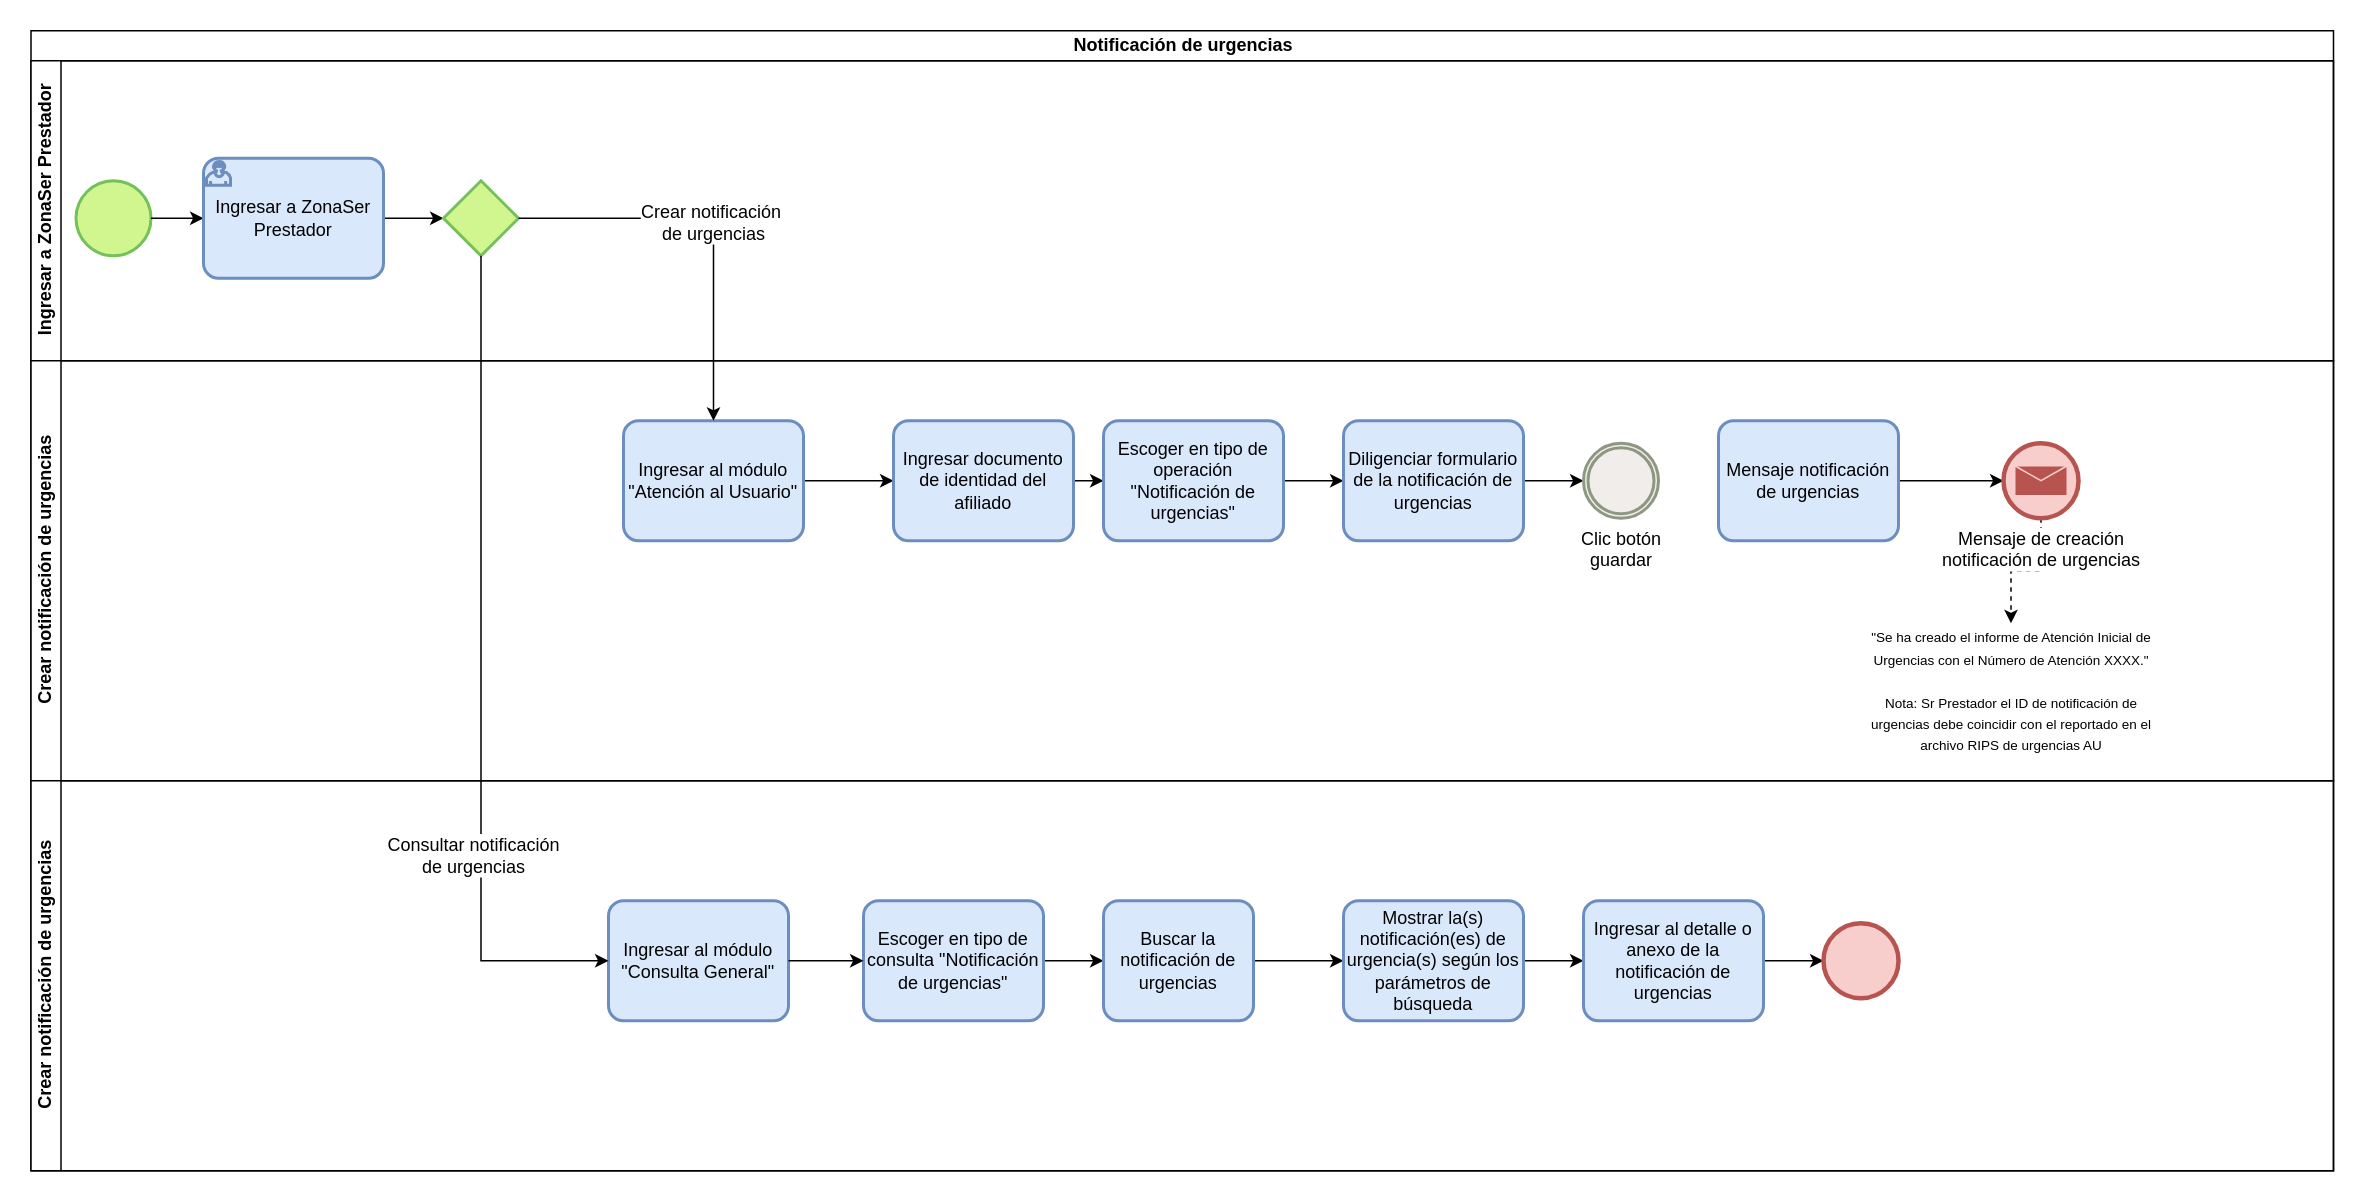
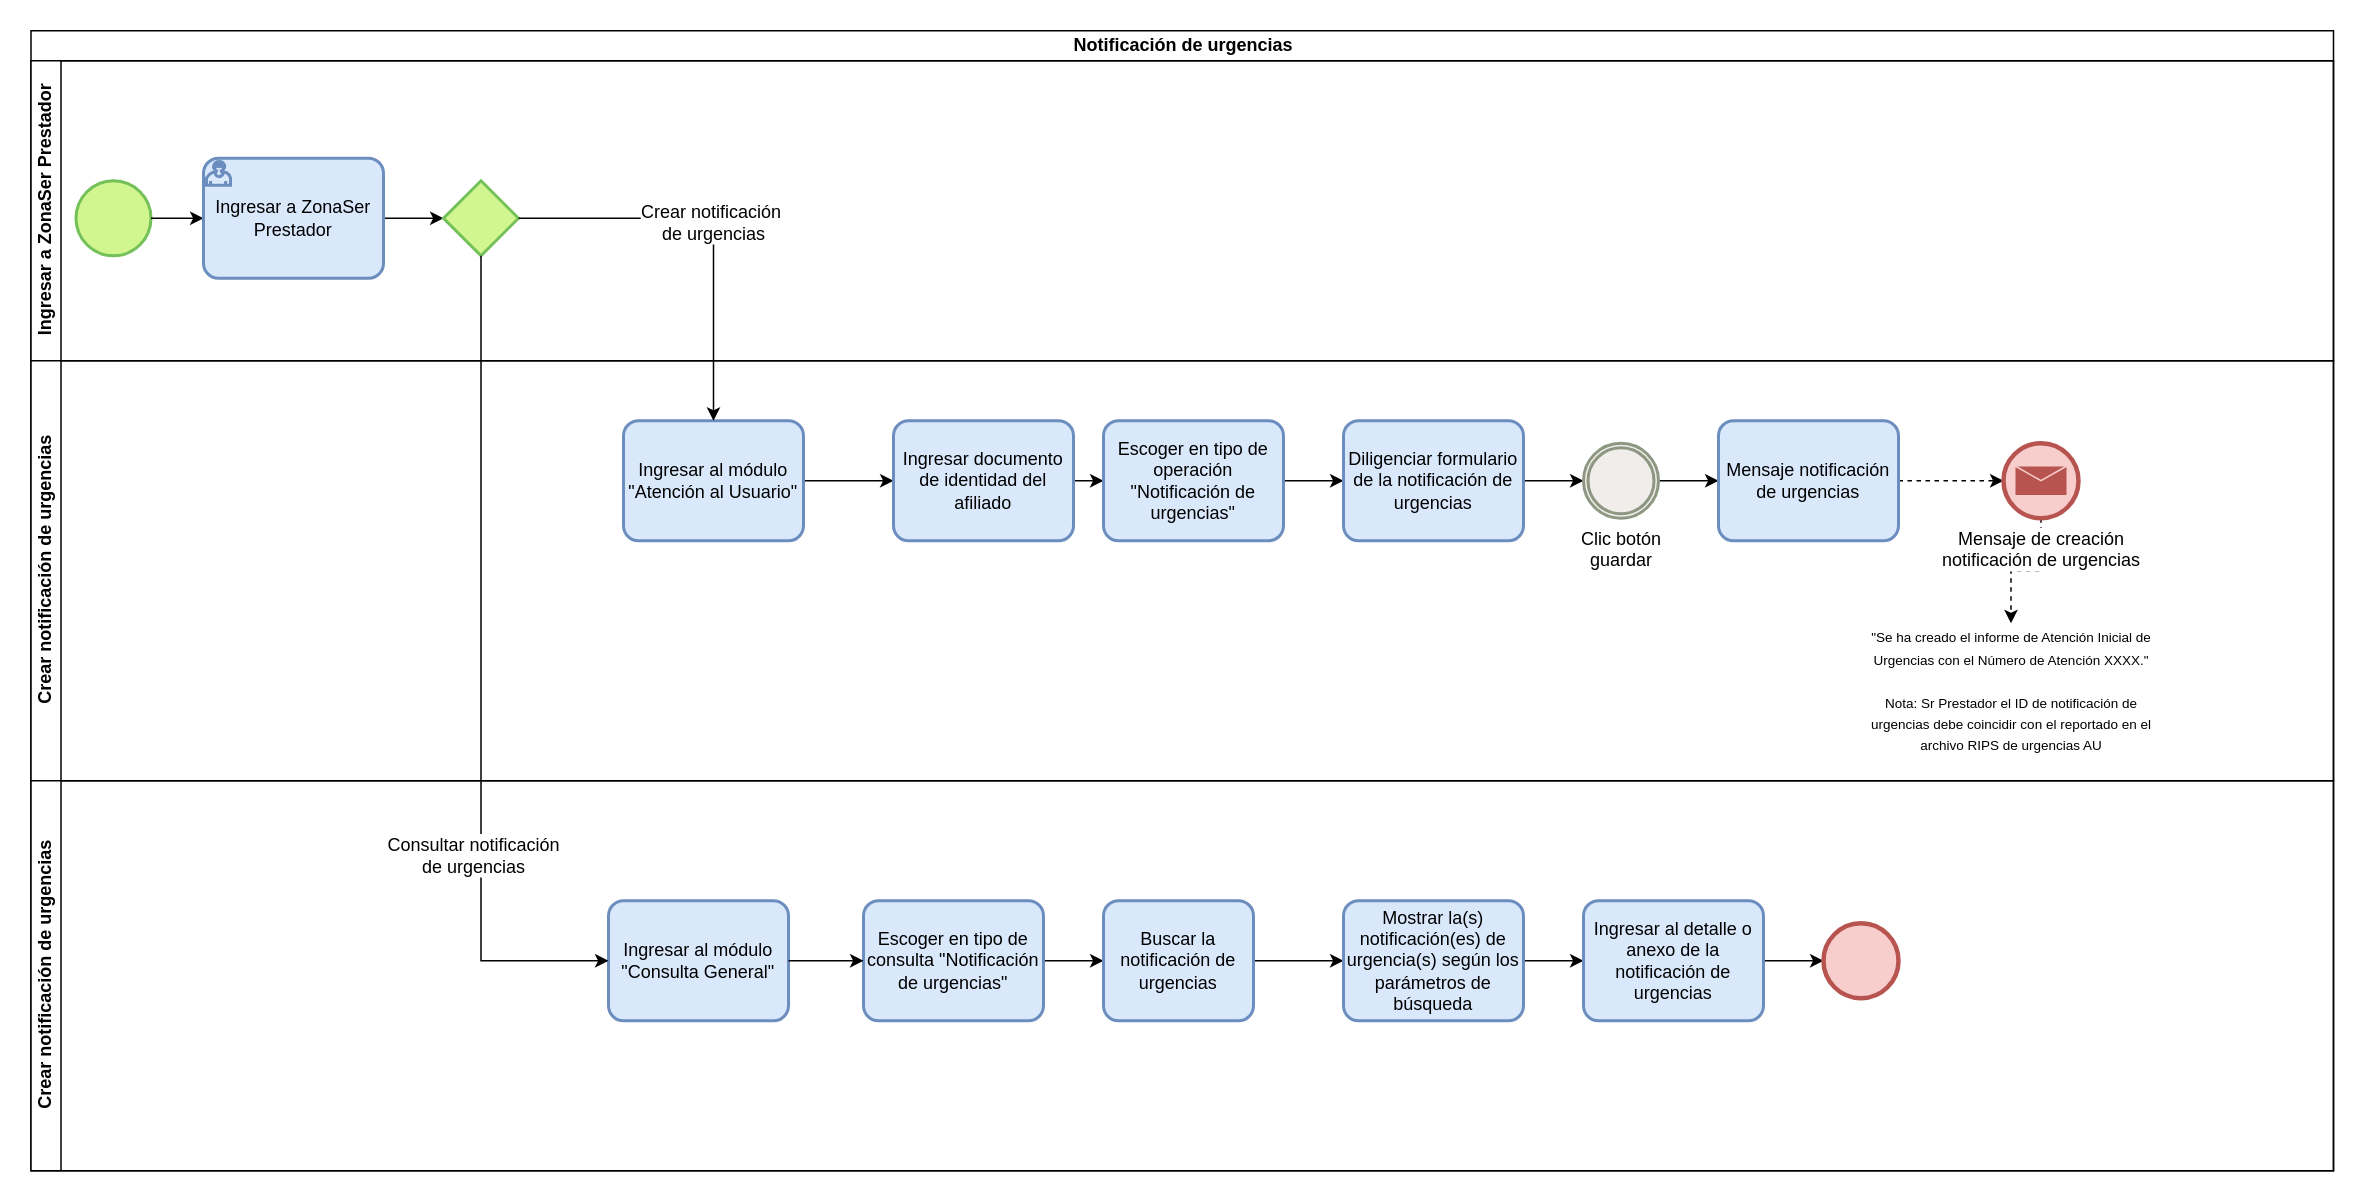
none -> (1683, 481)
(1944, 481) -> (1944, 481)
